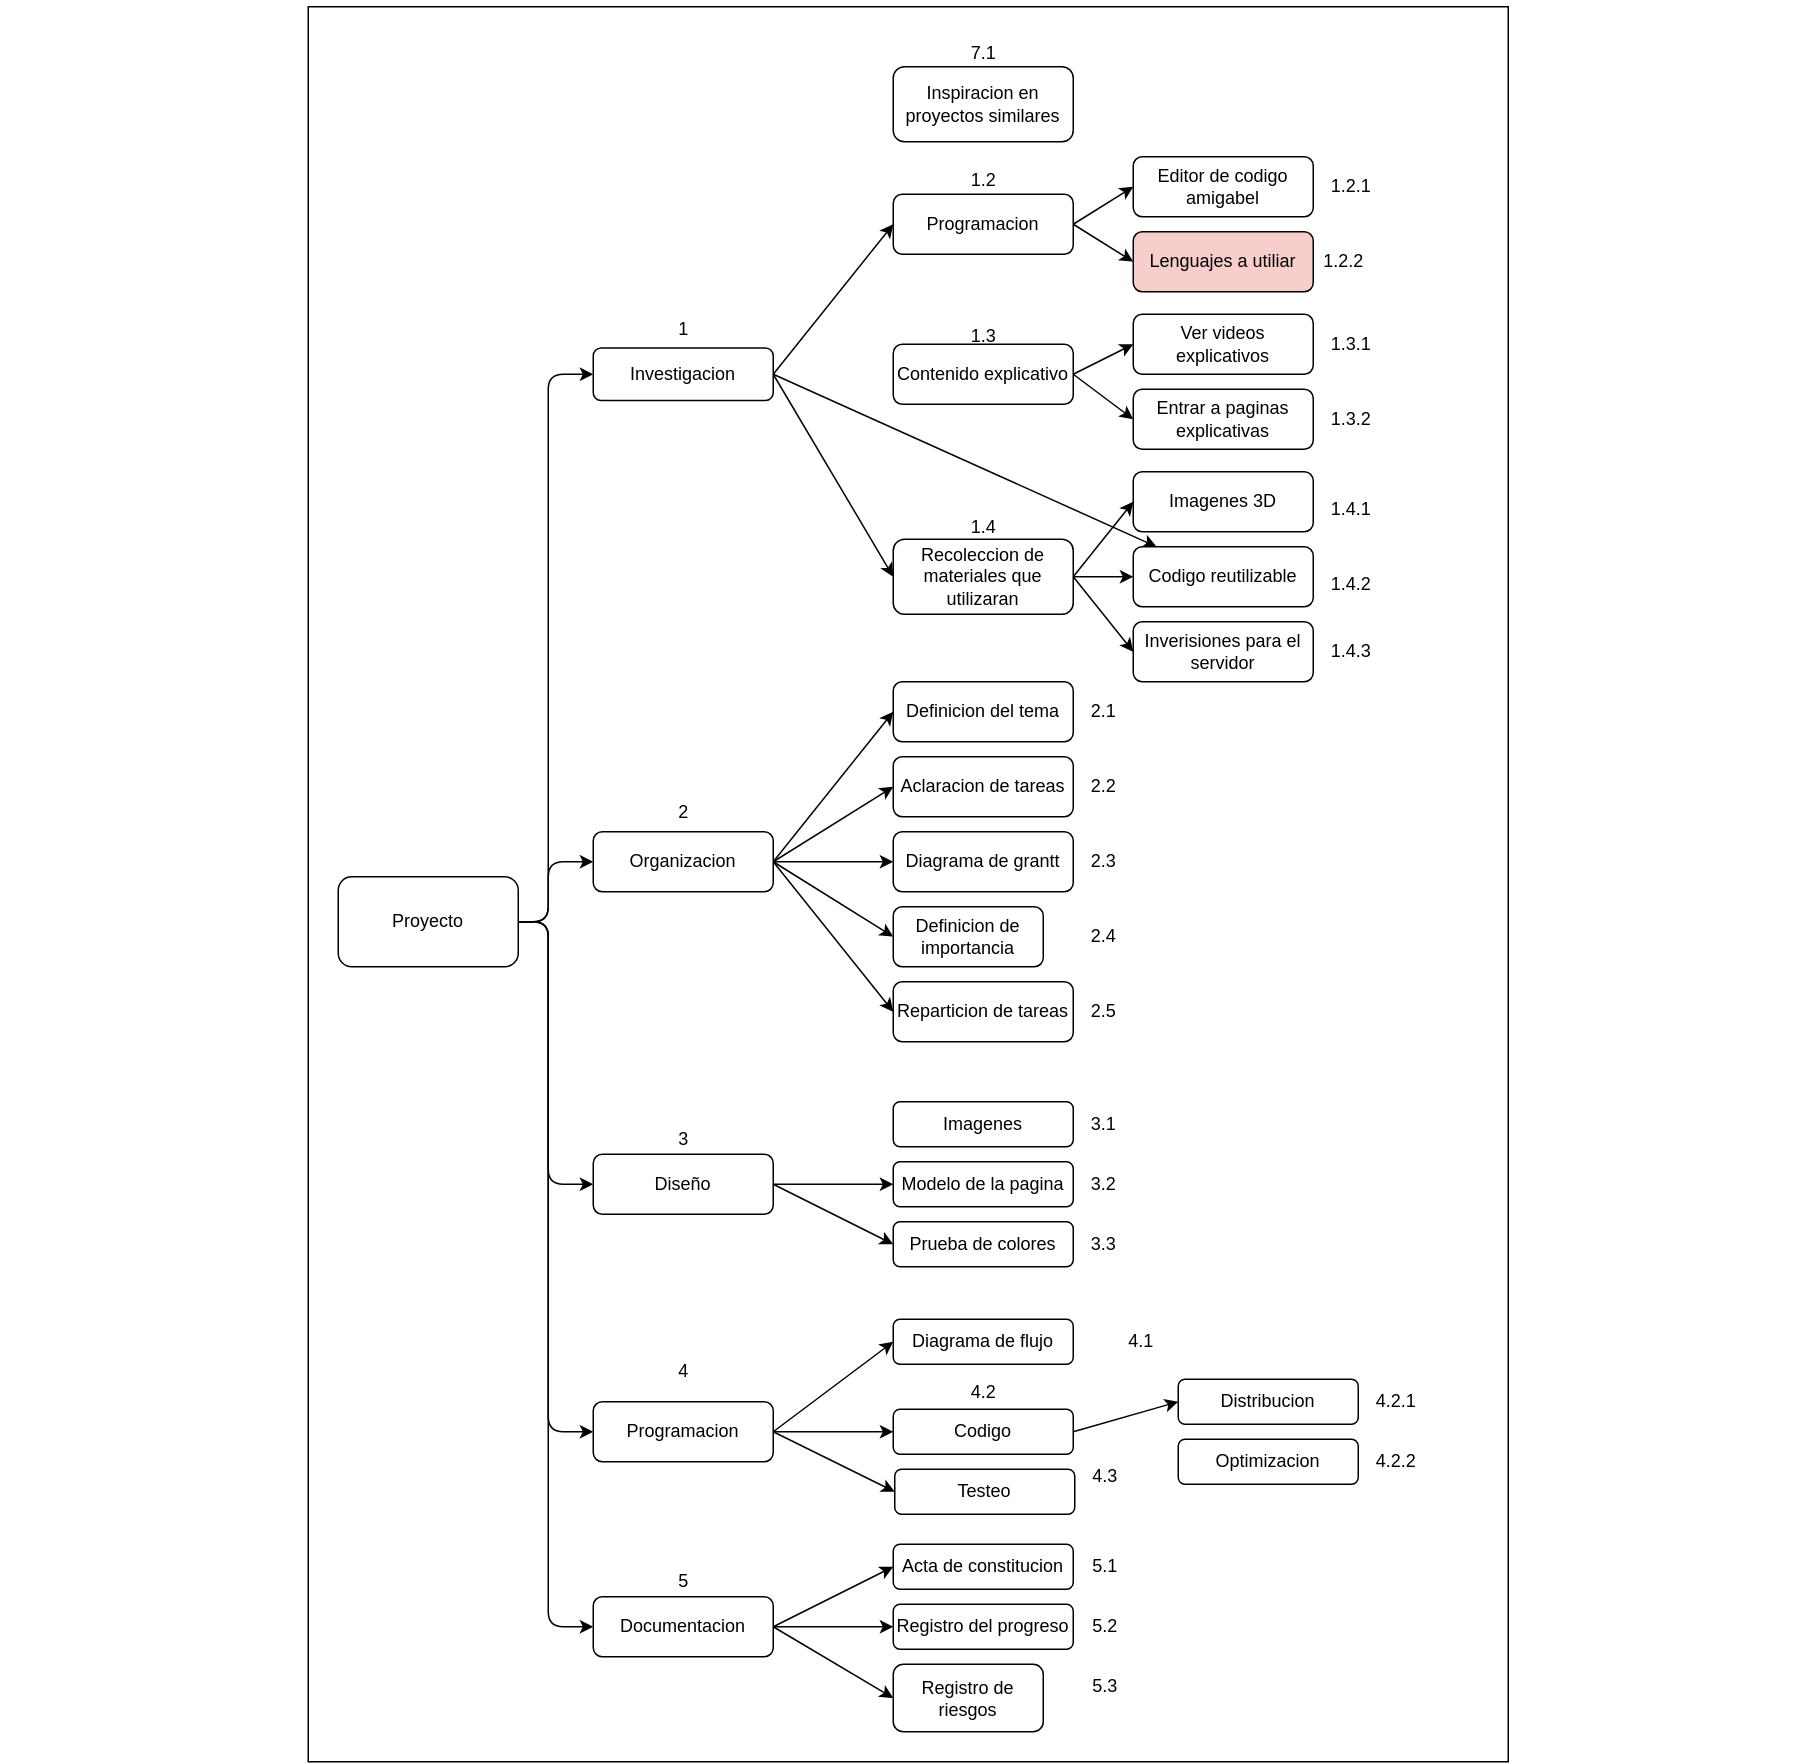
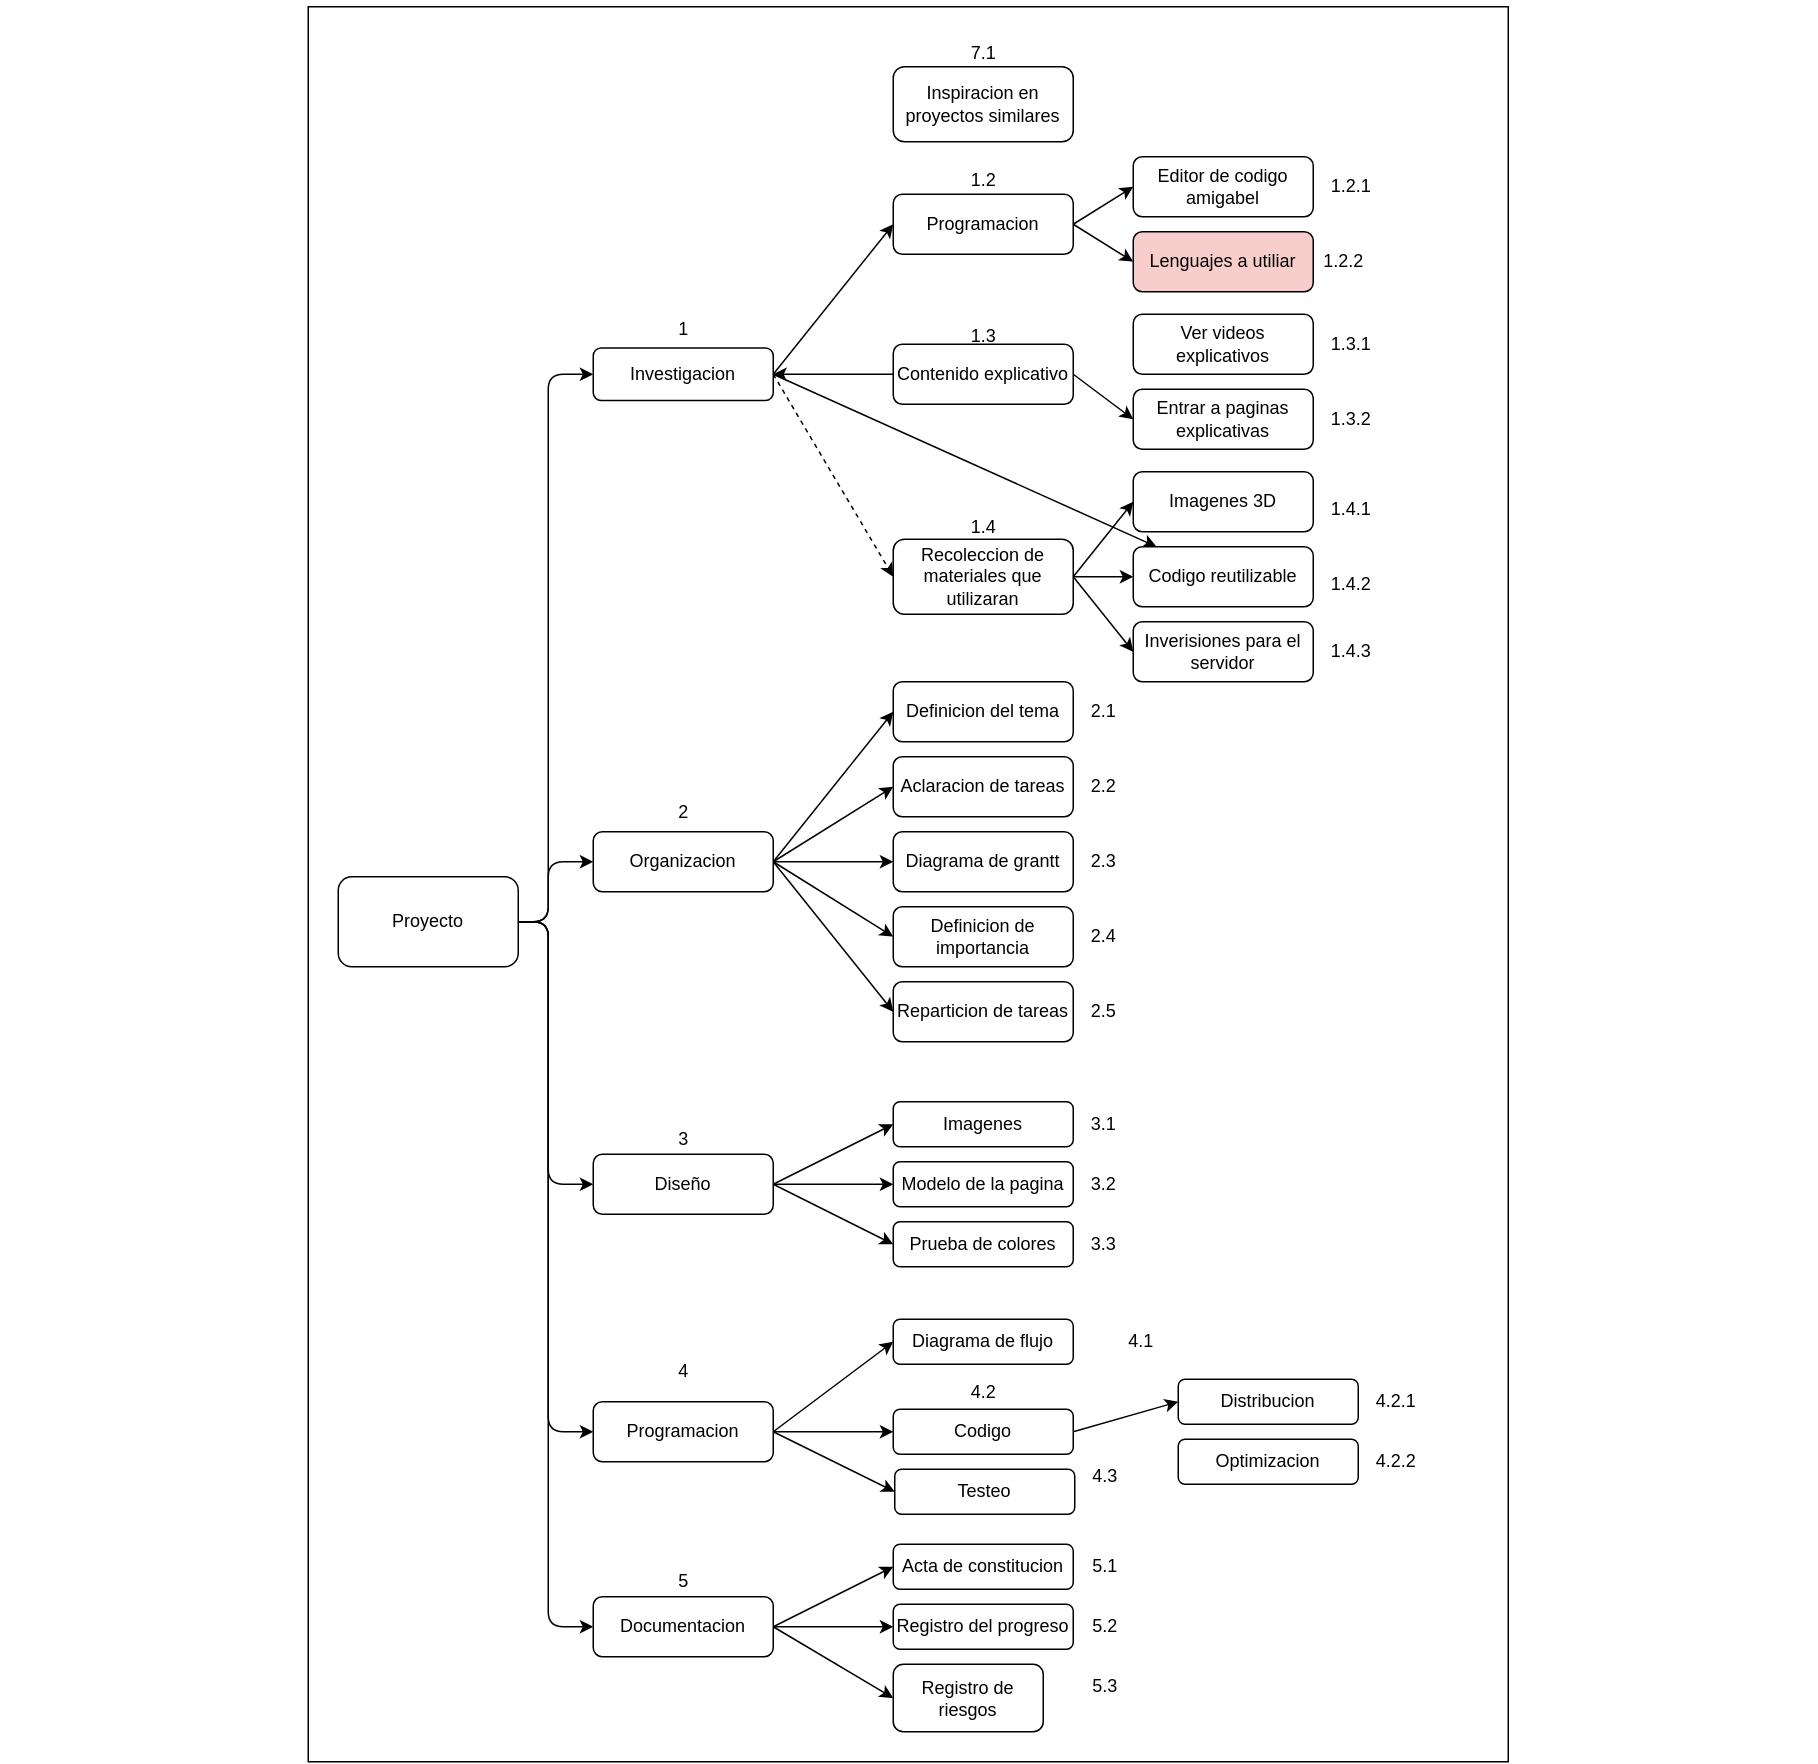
(1099, 361) -> (838, 374)
(832, 473) -> (832, 473)
(968, 937) -> (983, 937)
none -> (831, 1155)
